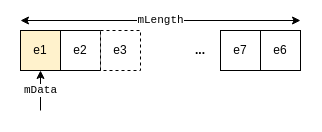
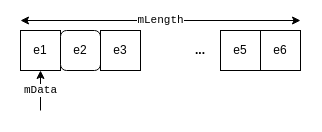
(41, 51) -> (41, 51)
(81, 51) -> (81, 51)
(121, 51) -> (121, 51)
(241, 51) -> (241, 51)
